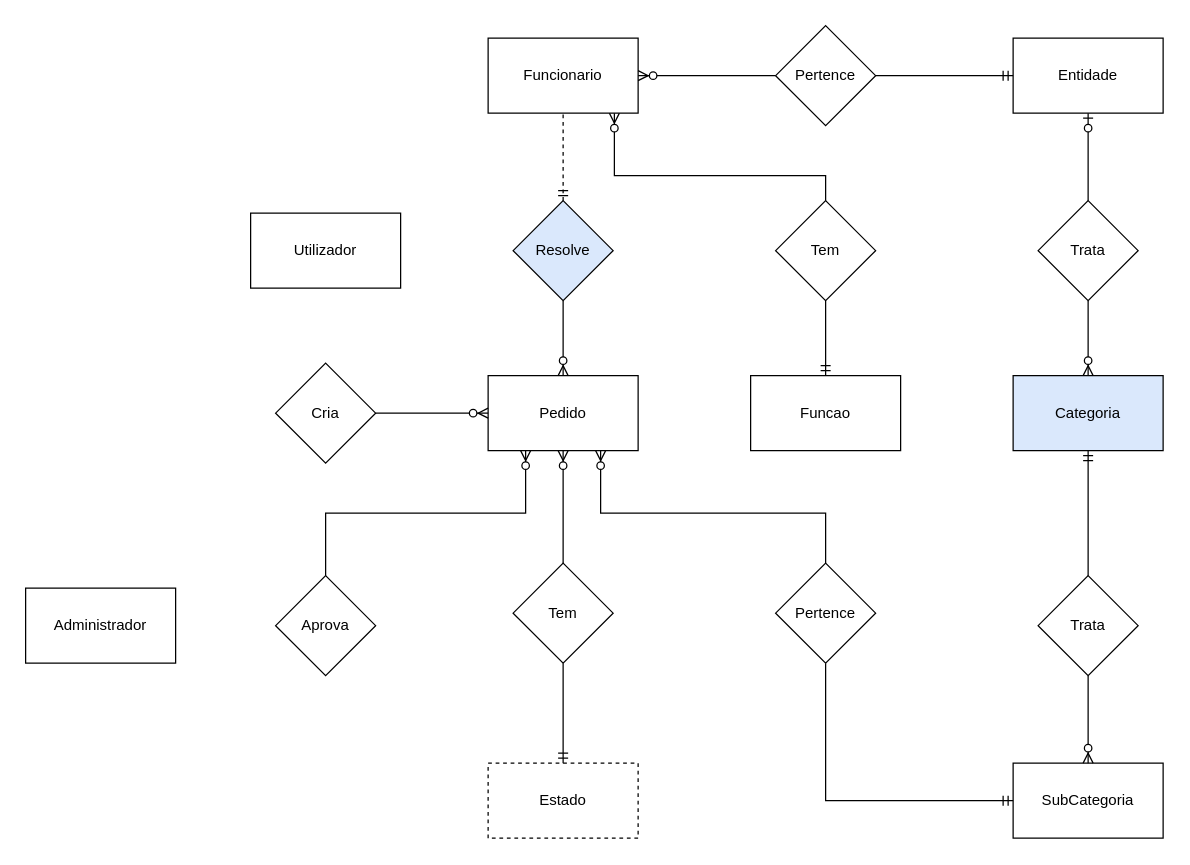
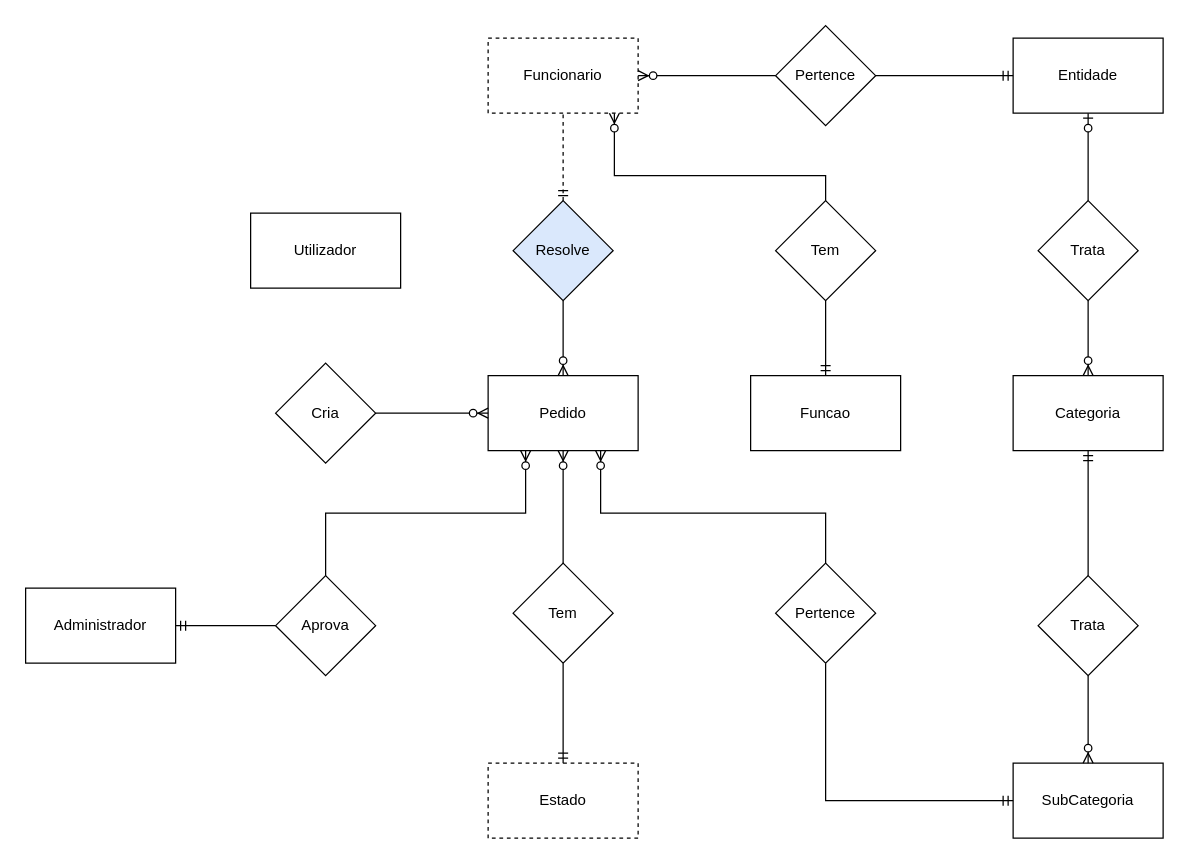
(563, 76) -> (563, 76)
(1088, 413) -> (1088, 413)
none -> (226, 626)
